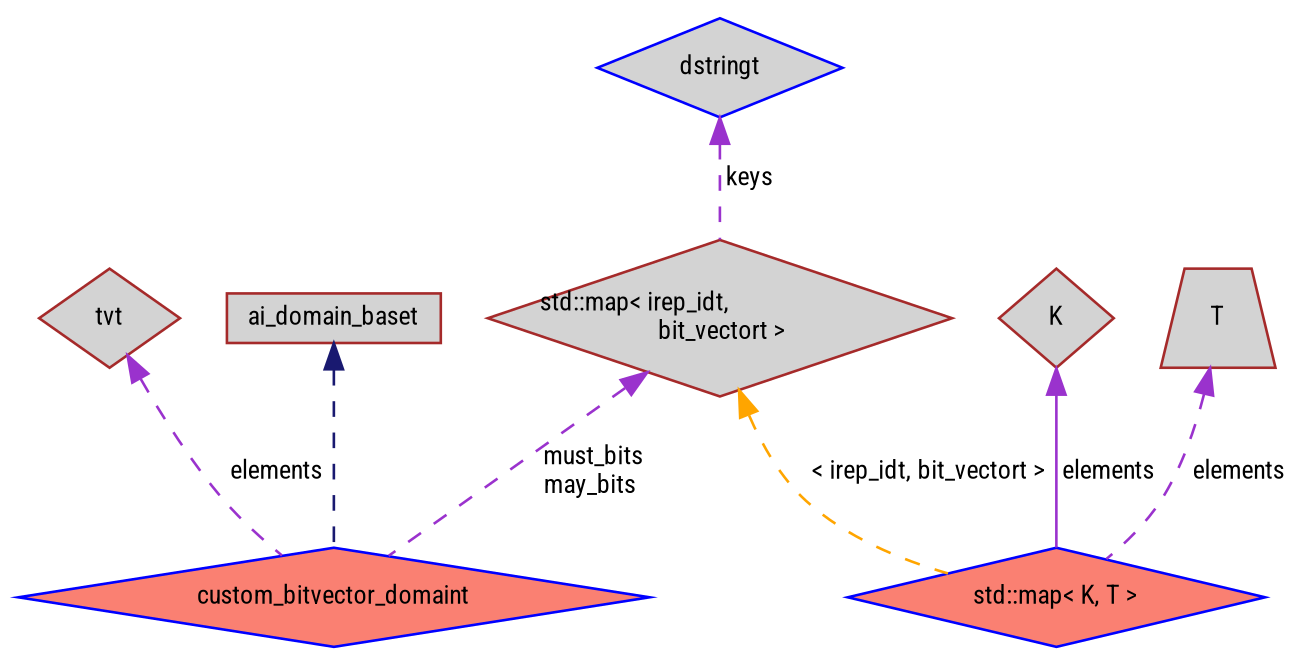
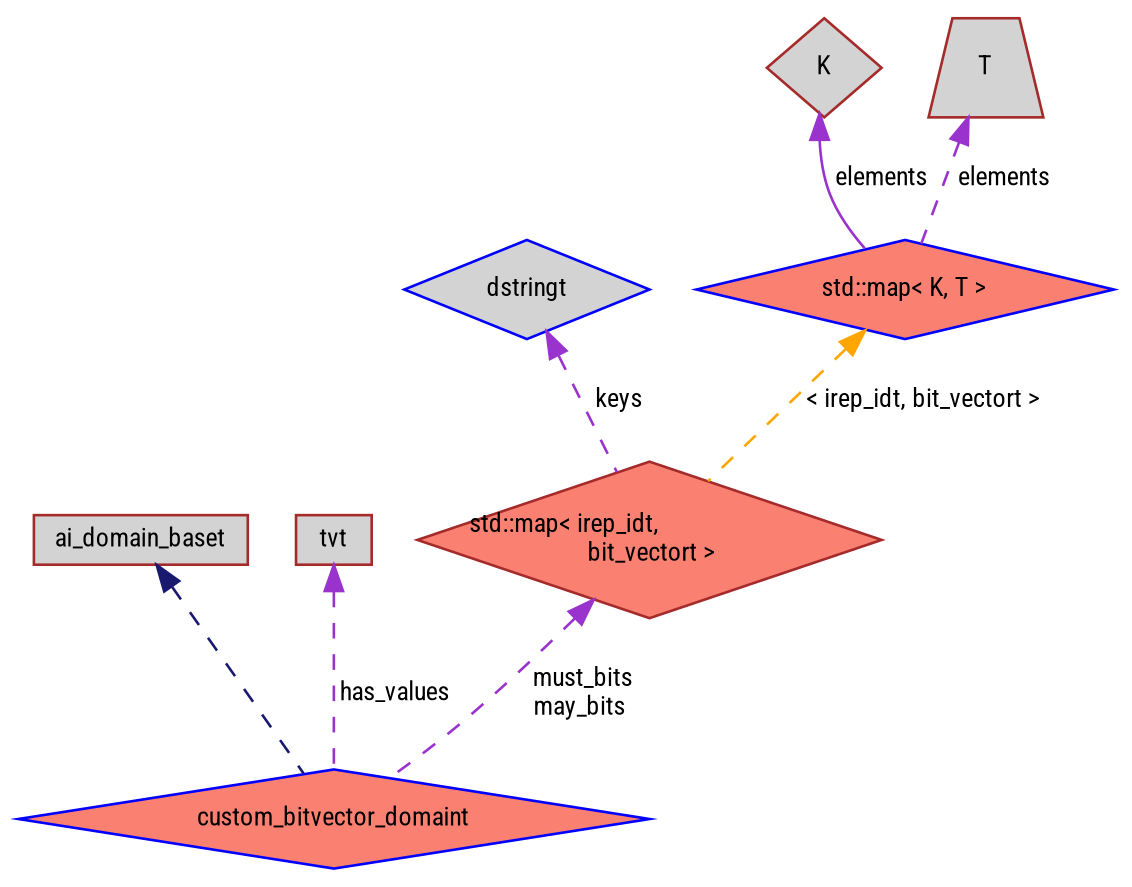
(110, 318) -> (334, 540)
(720, 318) -> (649, 540)
(274, 472) -> (393, 694)
(828, 519) -> (777, 415)
